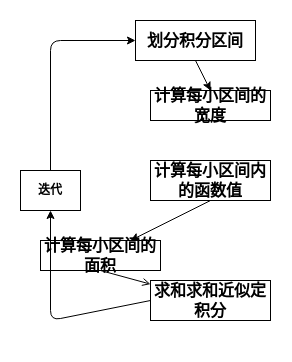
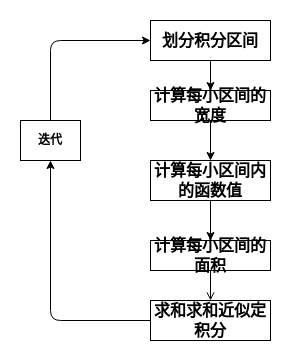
(196, 41) -> (211, 41)
none -> (211, 137)
(51, 191) -> (51, 141)
(101, 256) -> (211, 256)
(211, 301) -> (211, 321)
